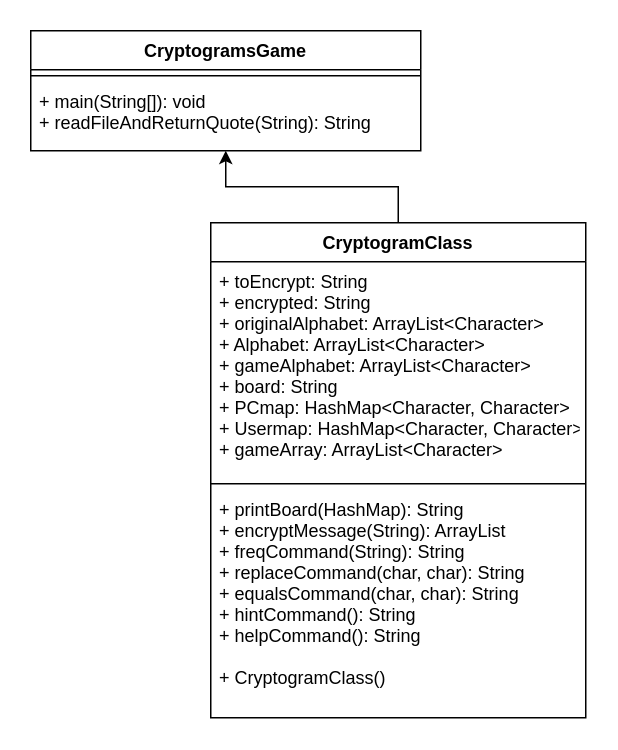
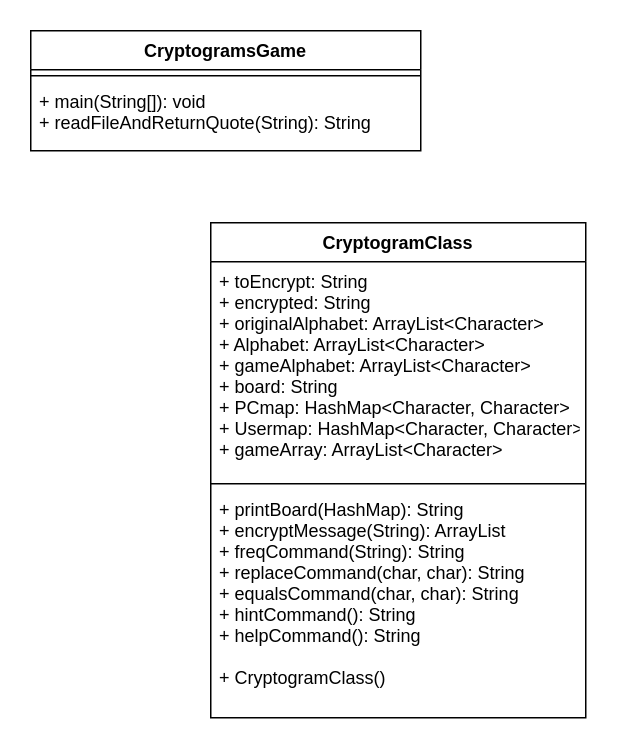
(317, 187) -> none
